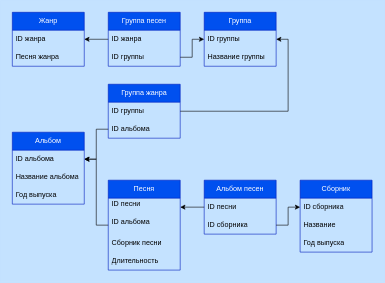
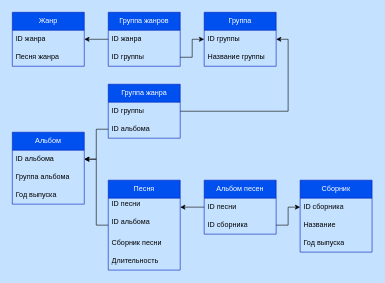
(144, 21) -> (144, 21)
(47, 177) -> (43, 177)
